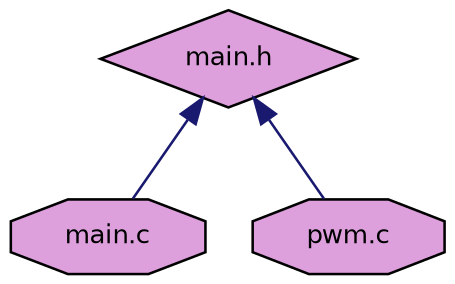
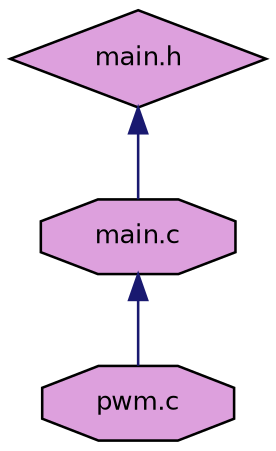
(297, 159) -> (138, 333)
